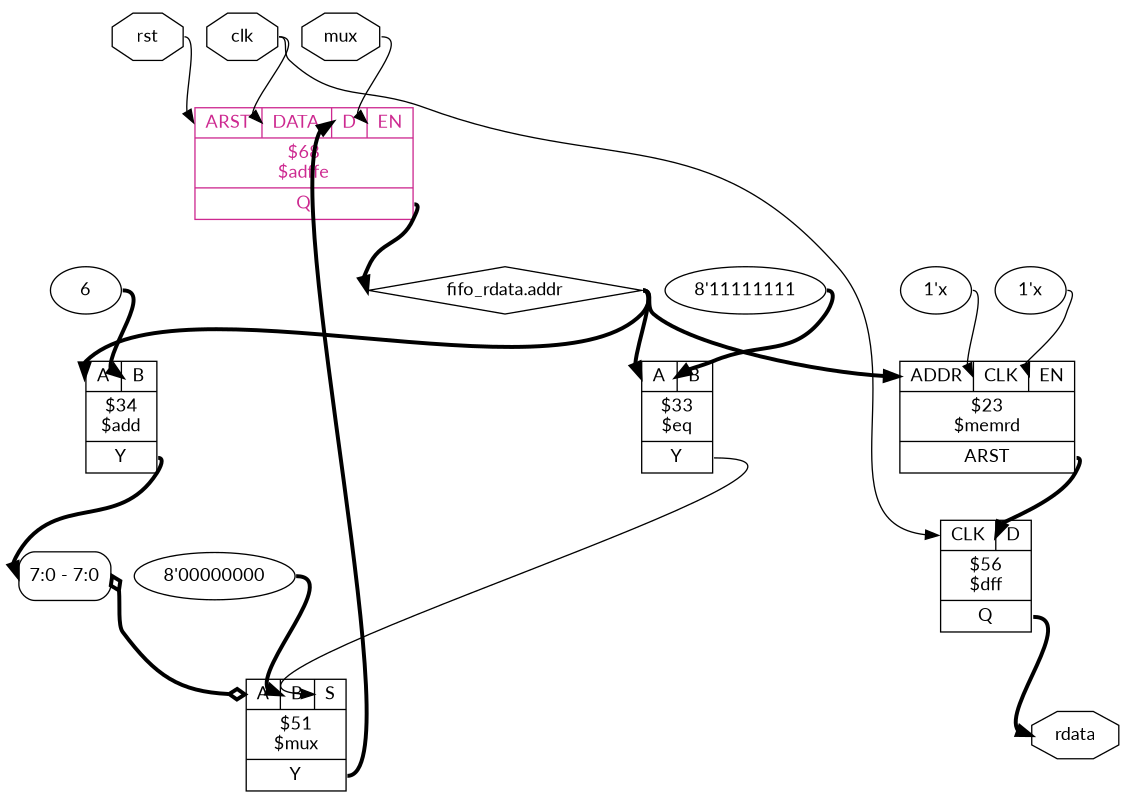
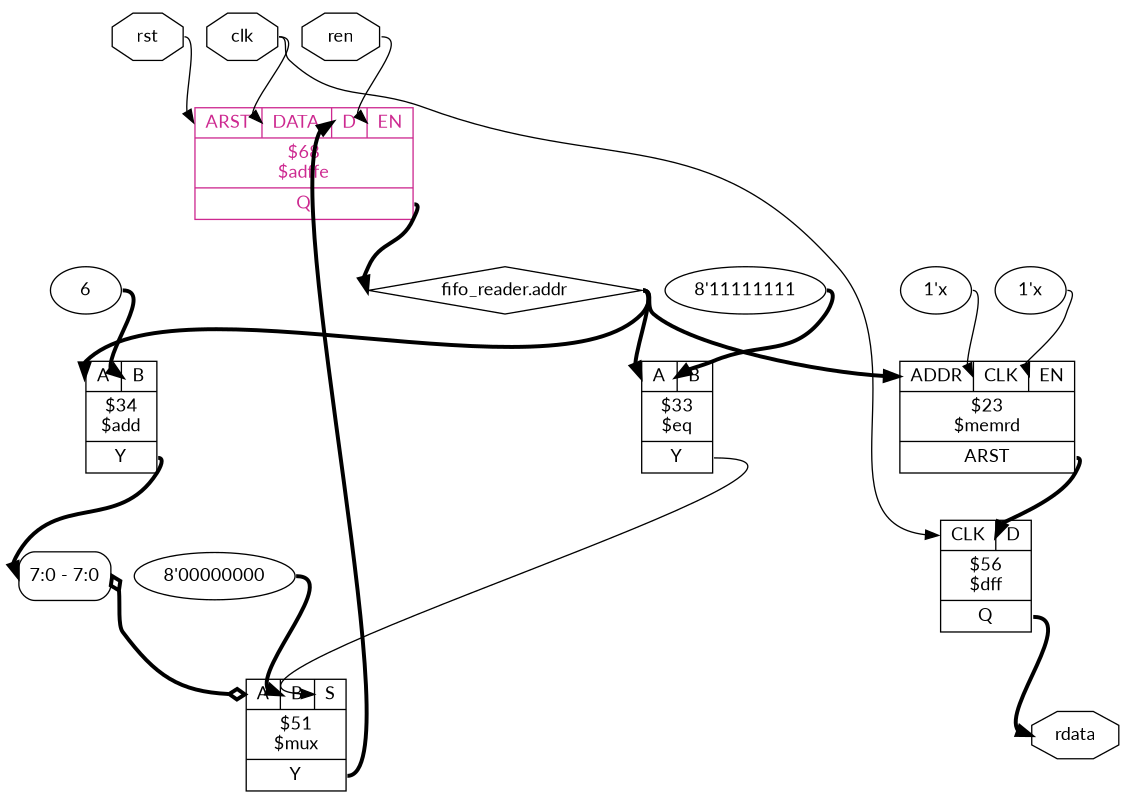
(341, 37) -> (341, 37)
(505, 290) -> (505, 290)
